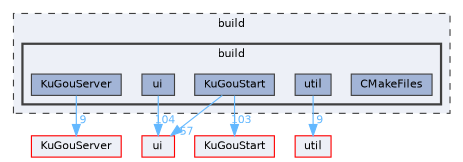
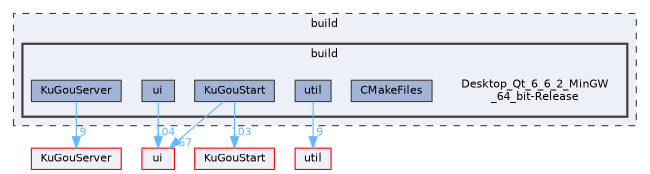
none -> (535, 91)
